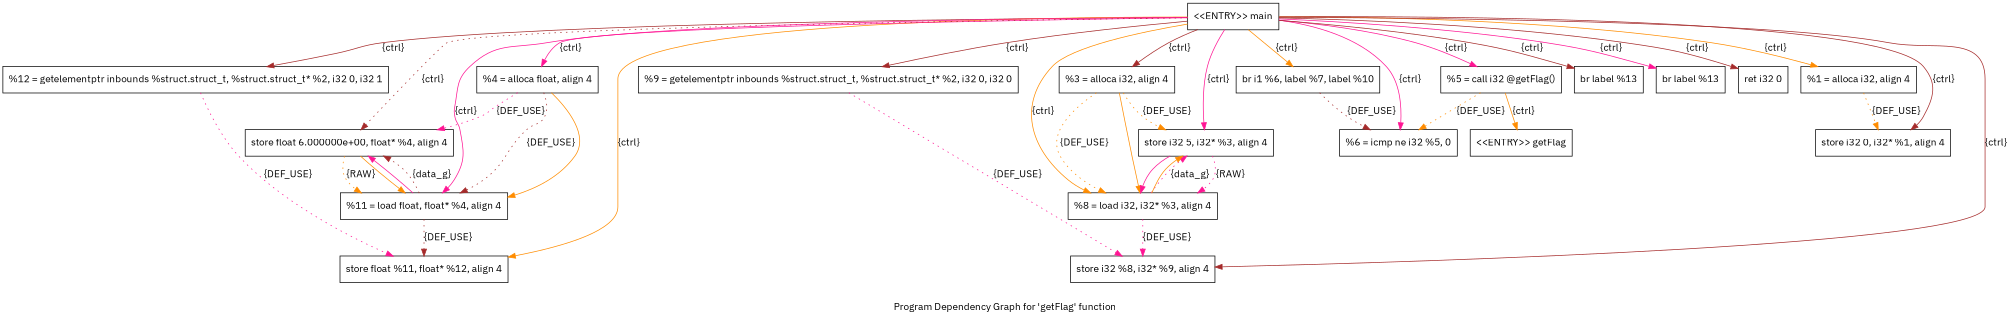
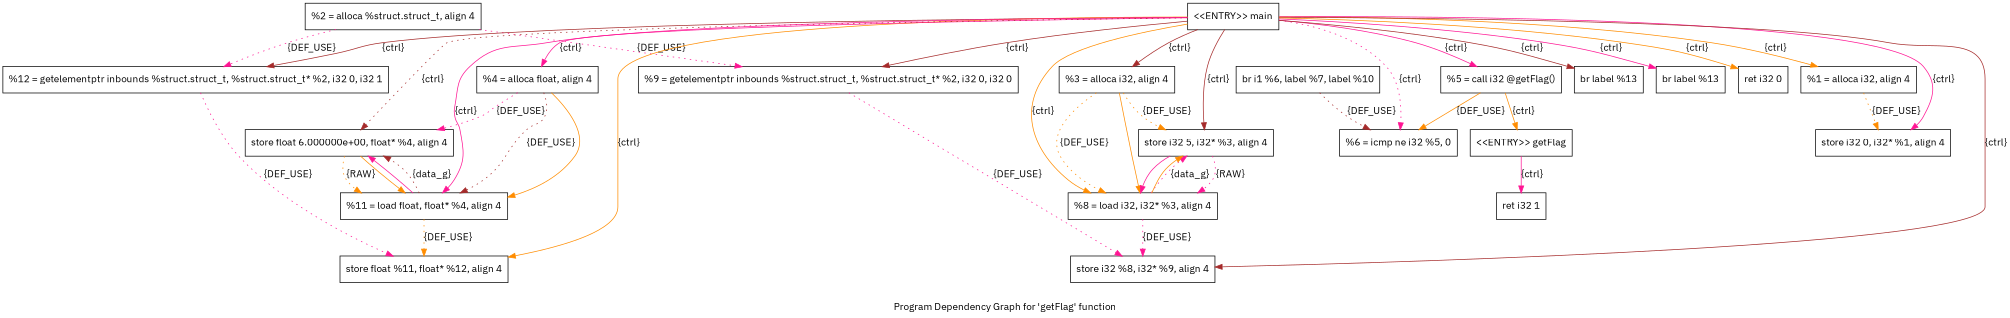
none -> (393, 17)
(1637, 23) -> (1637, 23)
(1507, 30) -> (1507, 30)
(1268, 46) -> none
(1363, 48) -> (1363, 48)
(1206, 74) -> (1206, 74)
(1453, 109) -> (1453, 109)
none -> (1521, 206)
(424, 234) -> (424, 234)
